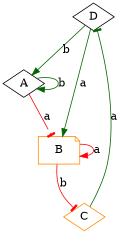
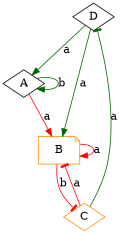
(67, 50) -> (67, 50)
(39, 112) -> (39, 112)
none -> (73, 187)
